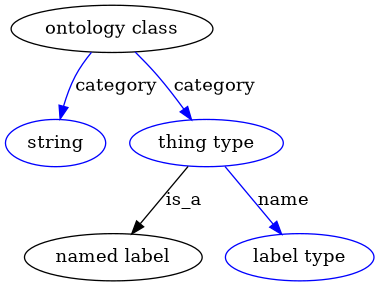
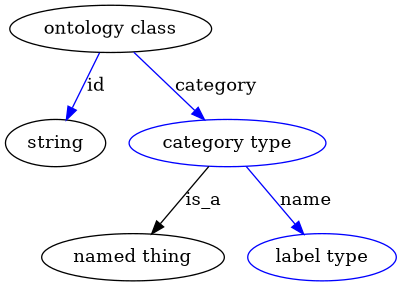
(117, 86) -> (96, 86)
(56, 143) -> (56, 143)
(207, 143) -> (228, 143)
(113, 257) -> (133, 257)
